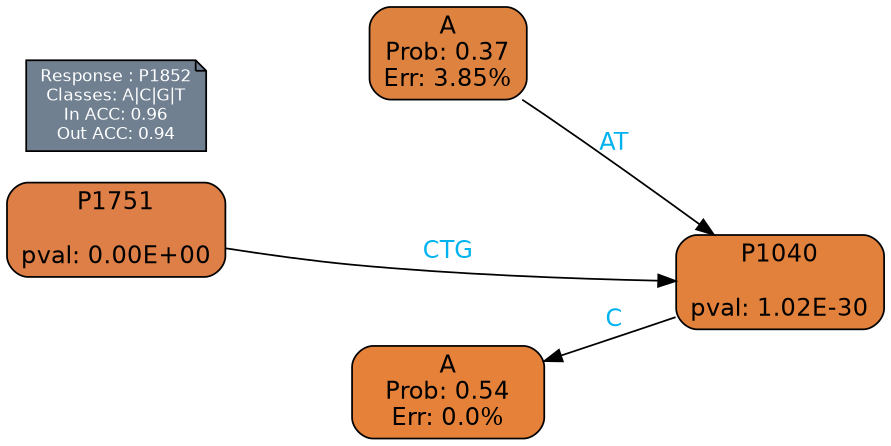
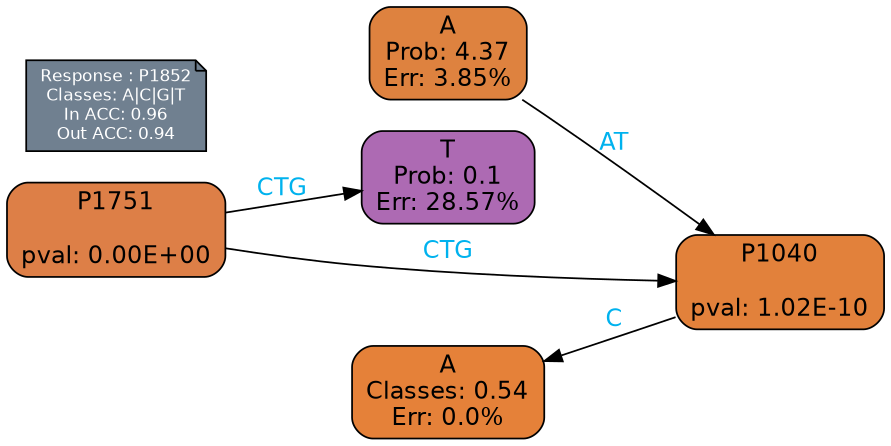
(448, 53) -> (448, 53)
none -> (448, 177)
(780, 282) -> (780, 282)
(448, 392) -> (448, 392)
